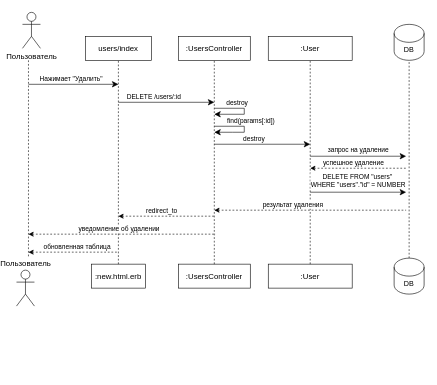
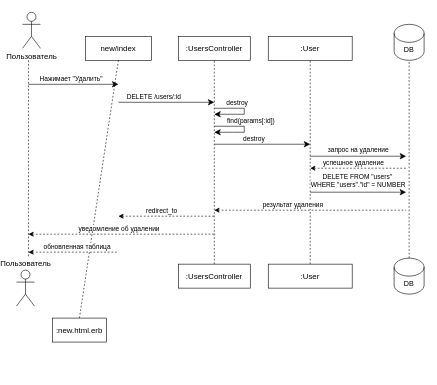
(119, 48) -> (119, 48)
(119, 276) -> (80, 330)
